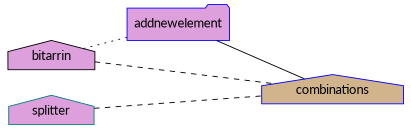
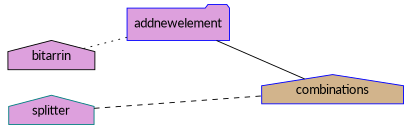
(185, 73) -> none
